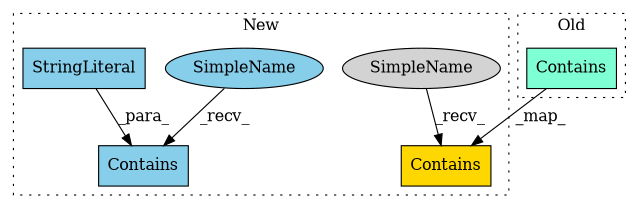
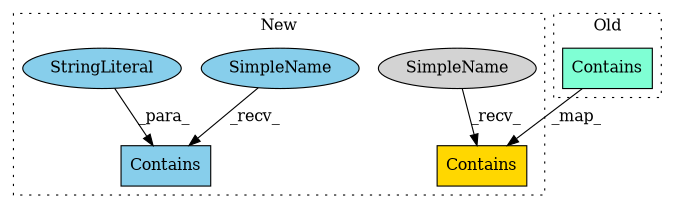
(84, 68) -> (102, 68)
